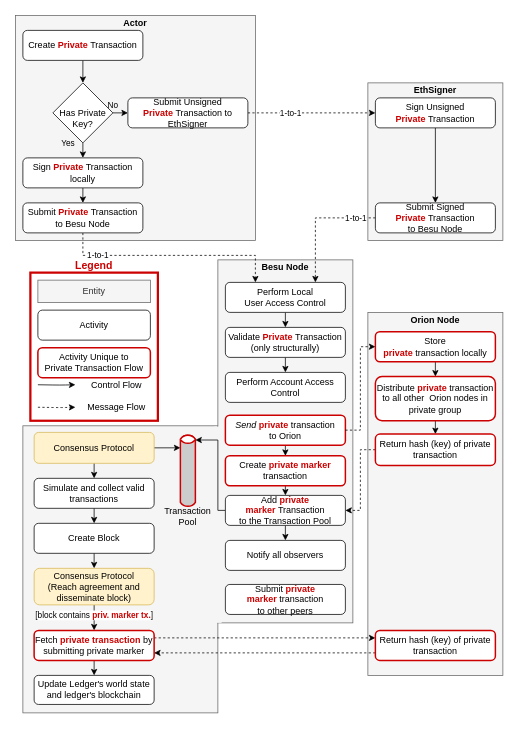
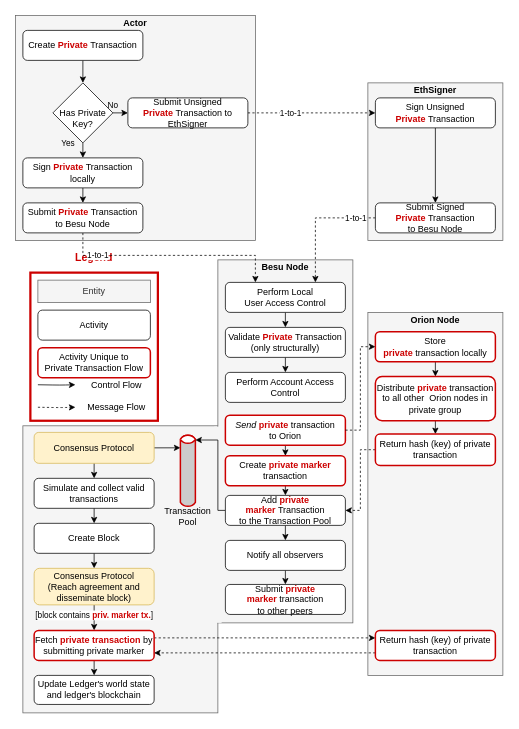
(94, 265) -> (94, 258)
none -> (285, 575)
